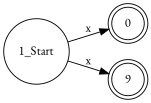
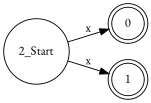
(36, 51) -> (36, 51)
(128, 79) -> (128, 79)
